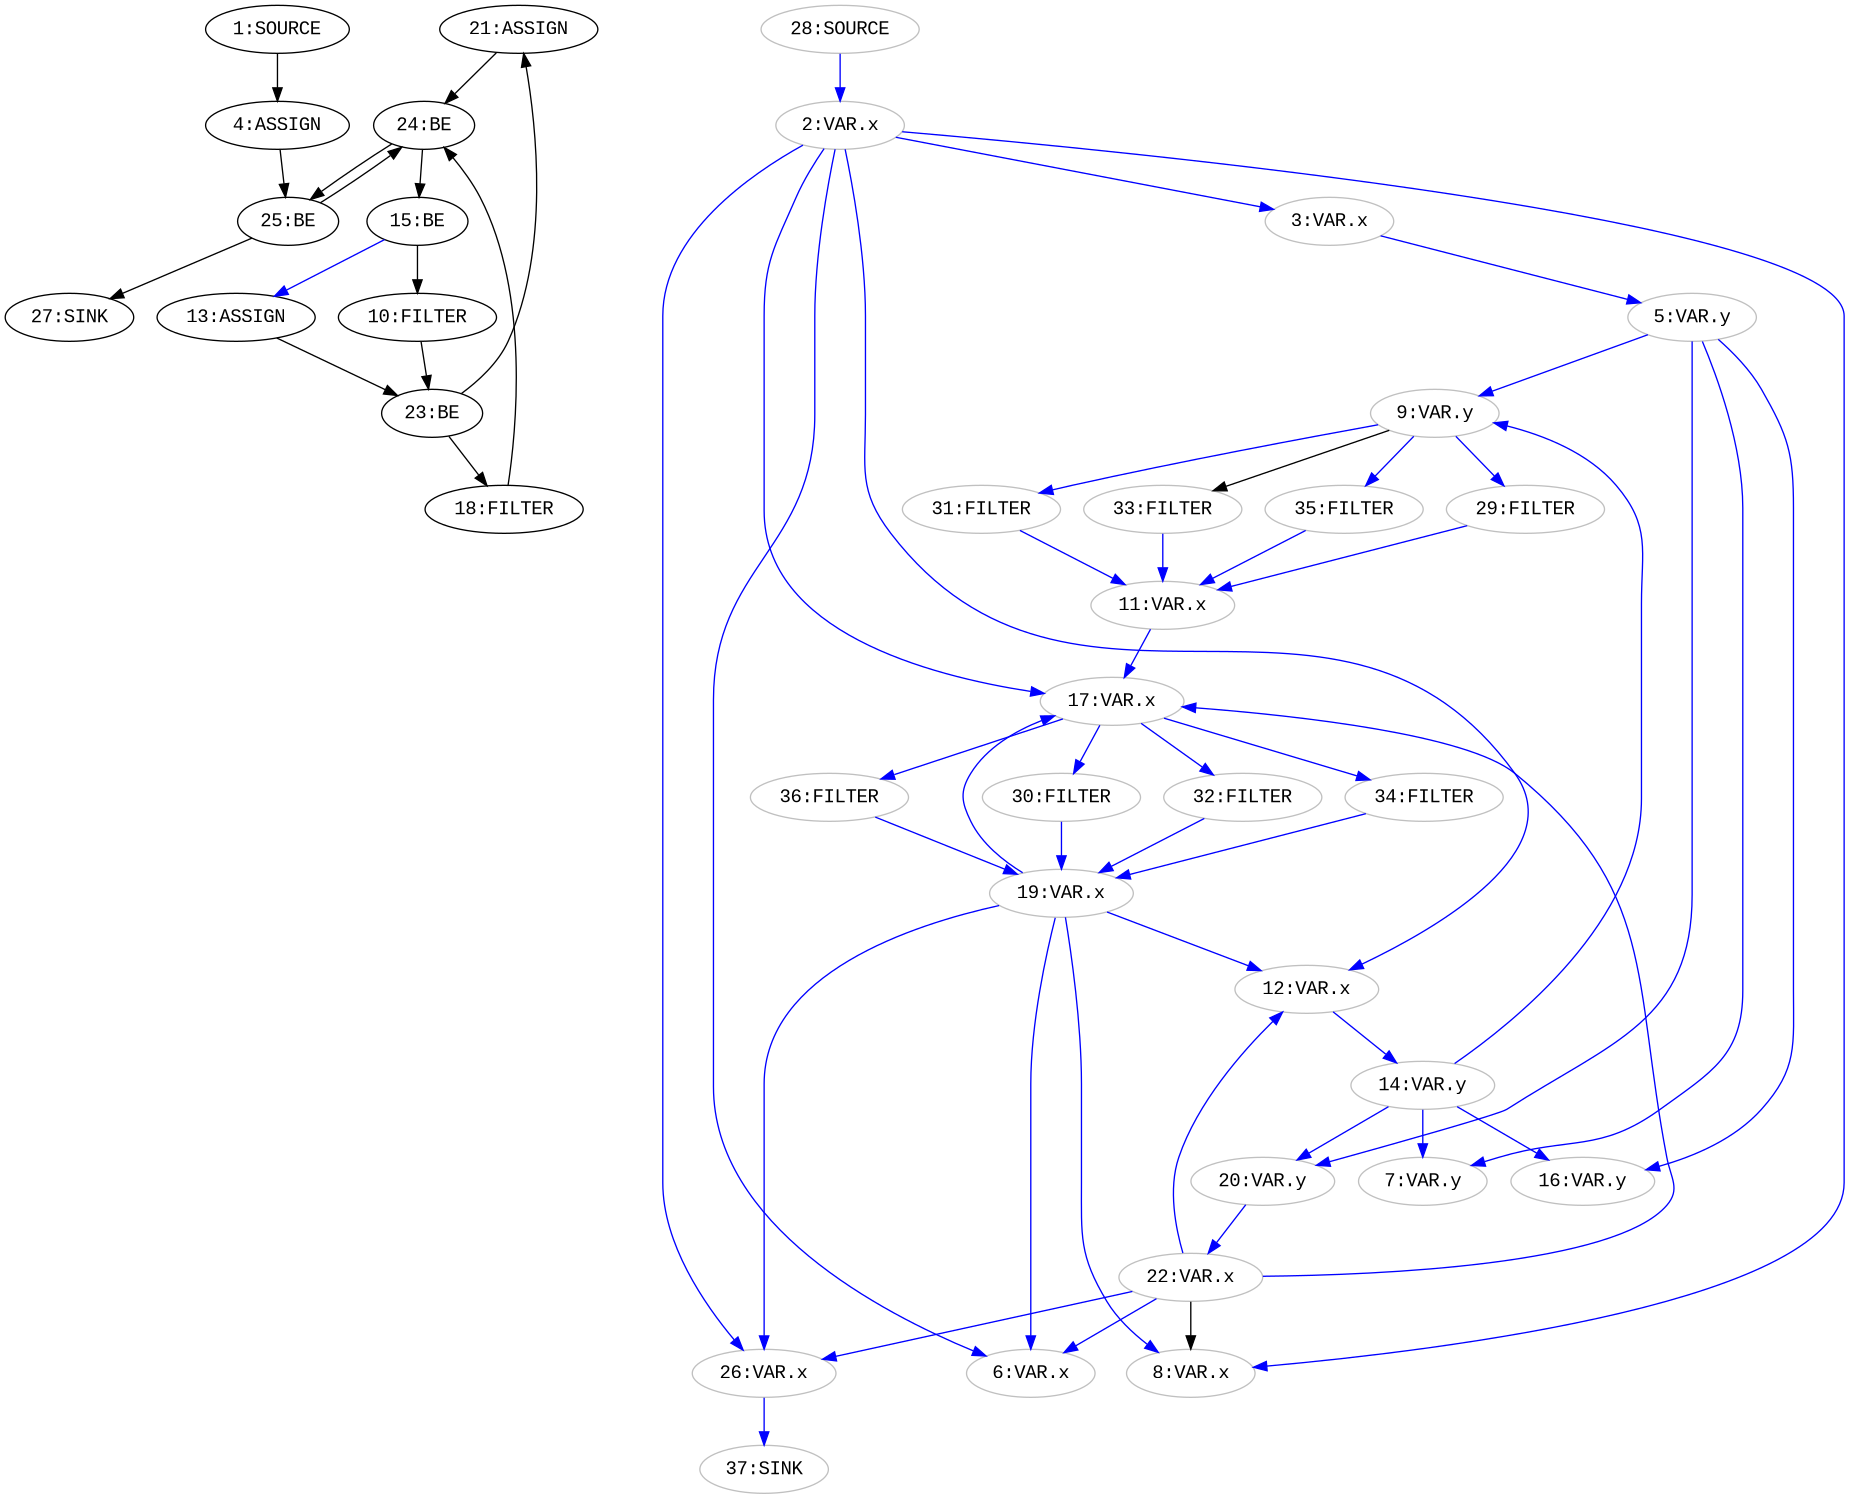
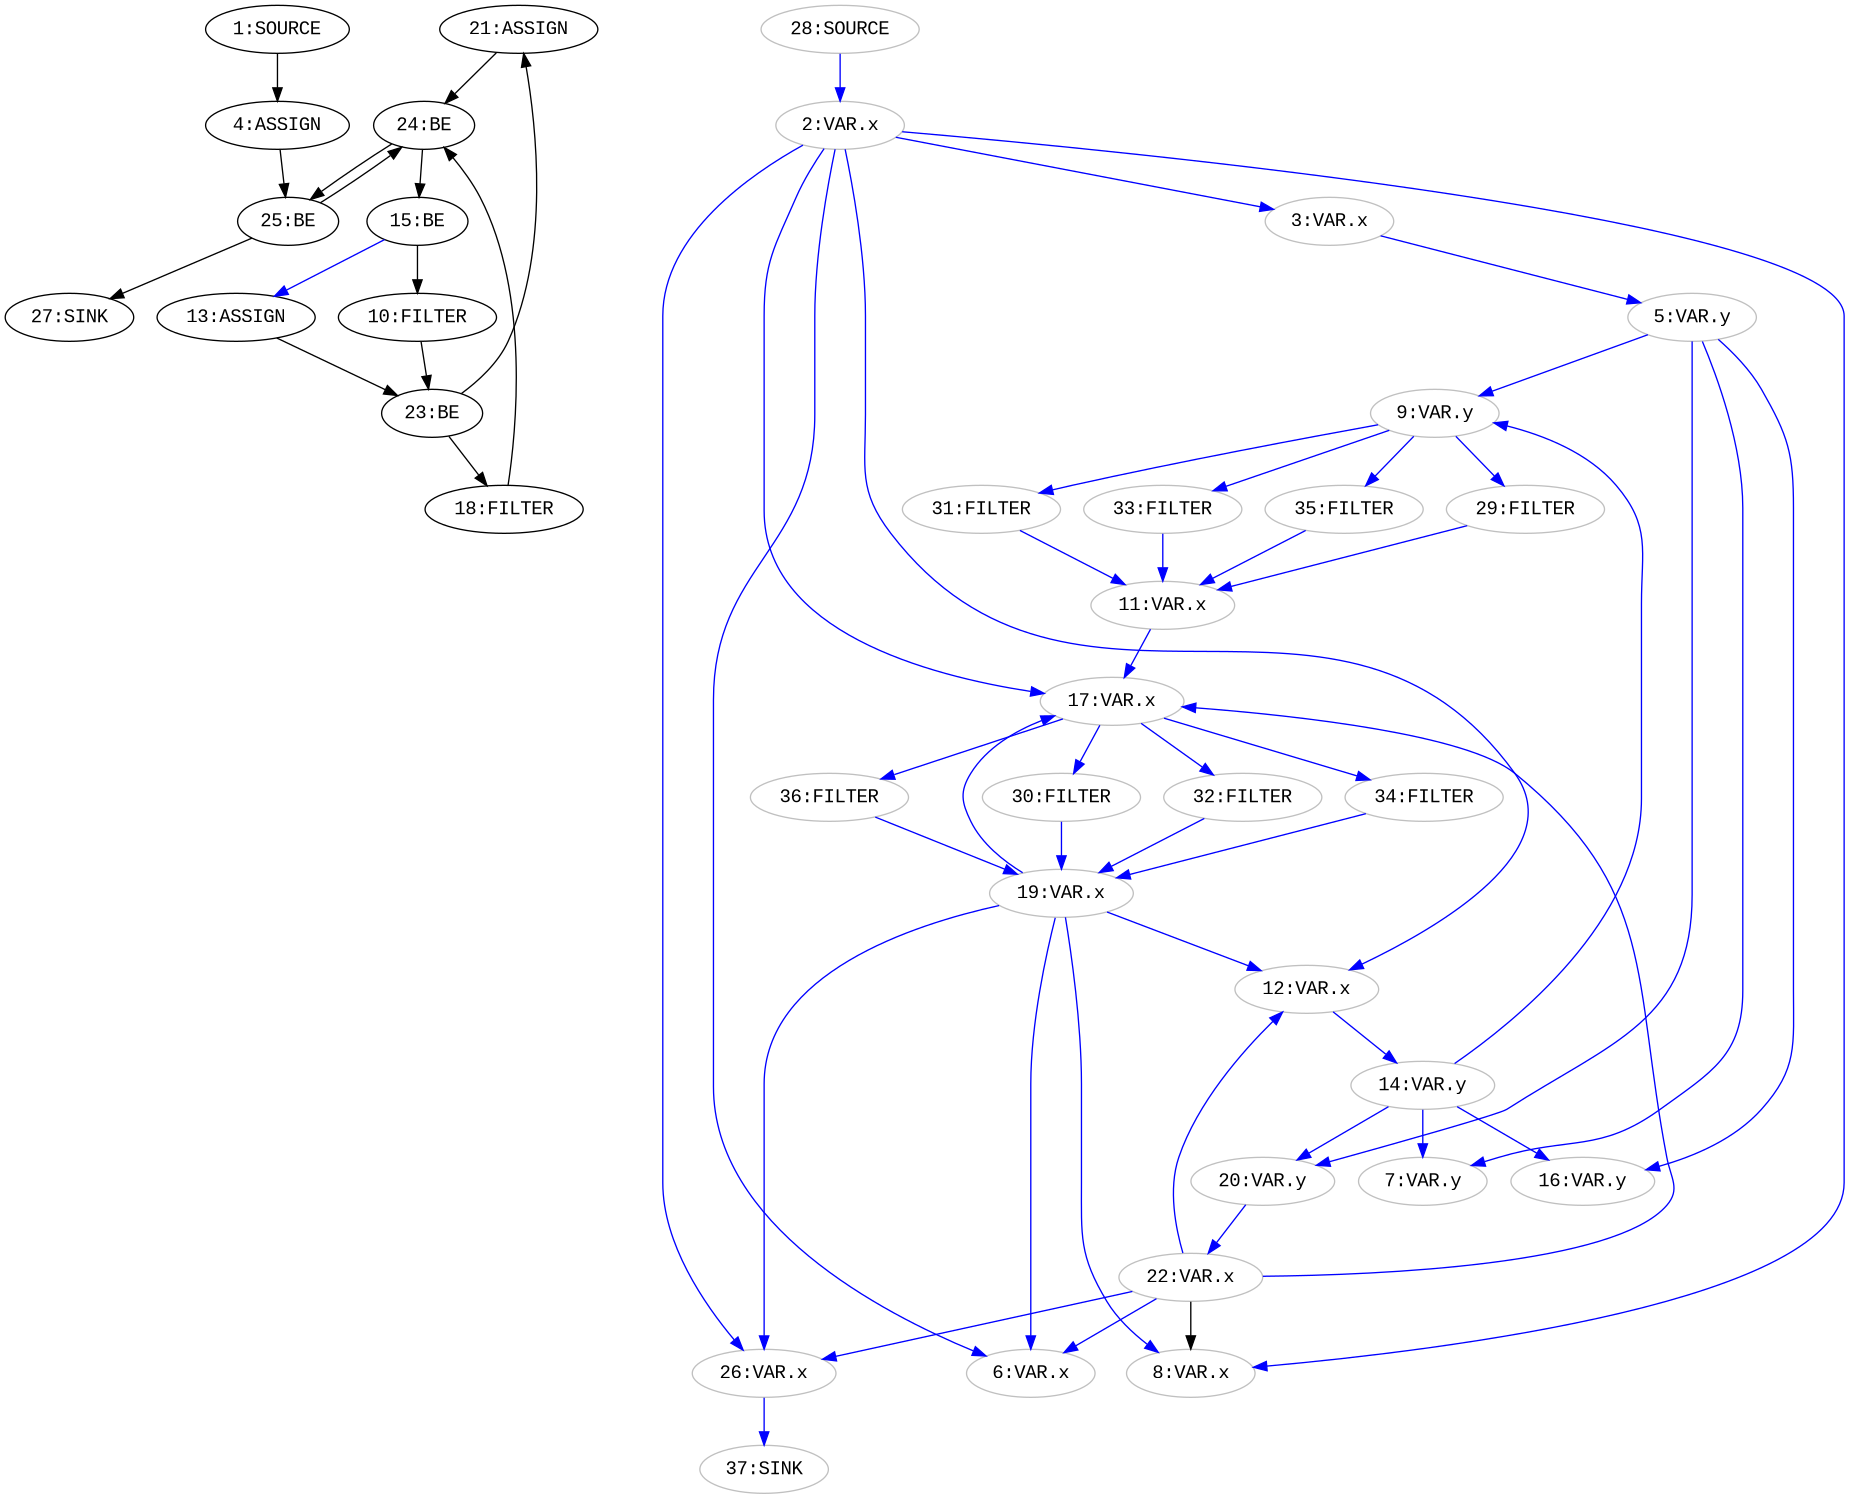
(1308, 458) -> (1308, 458)
